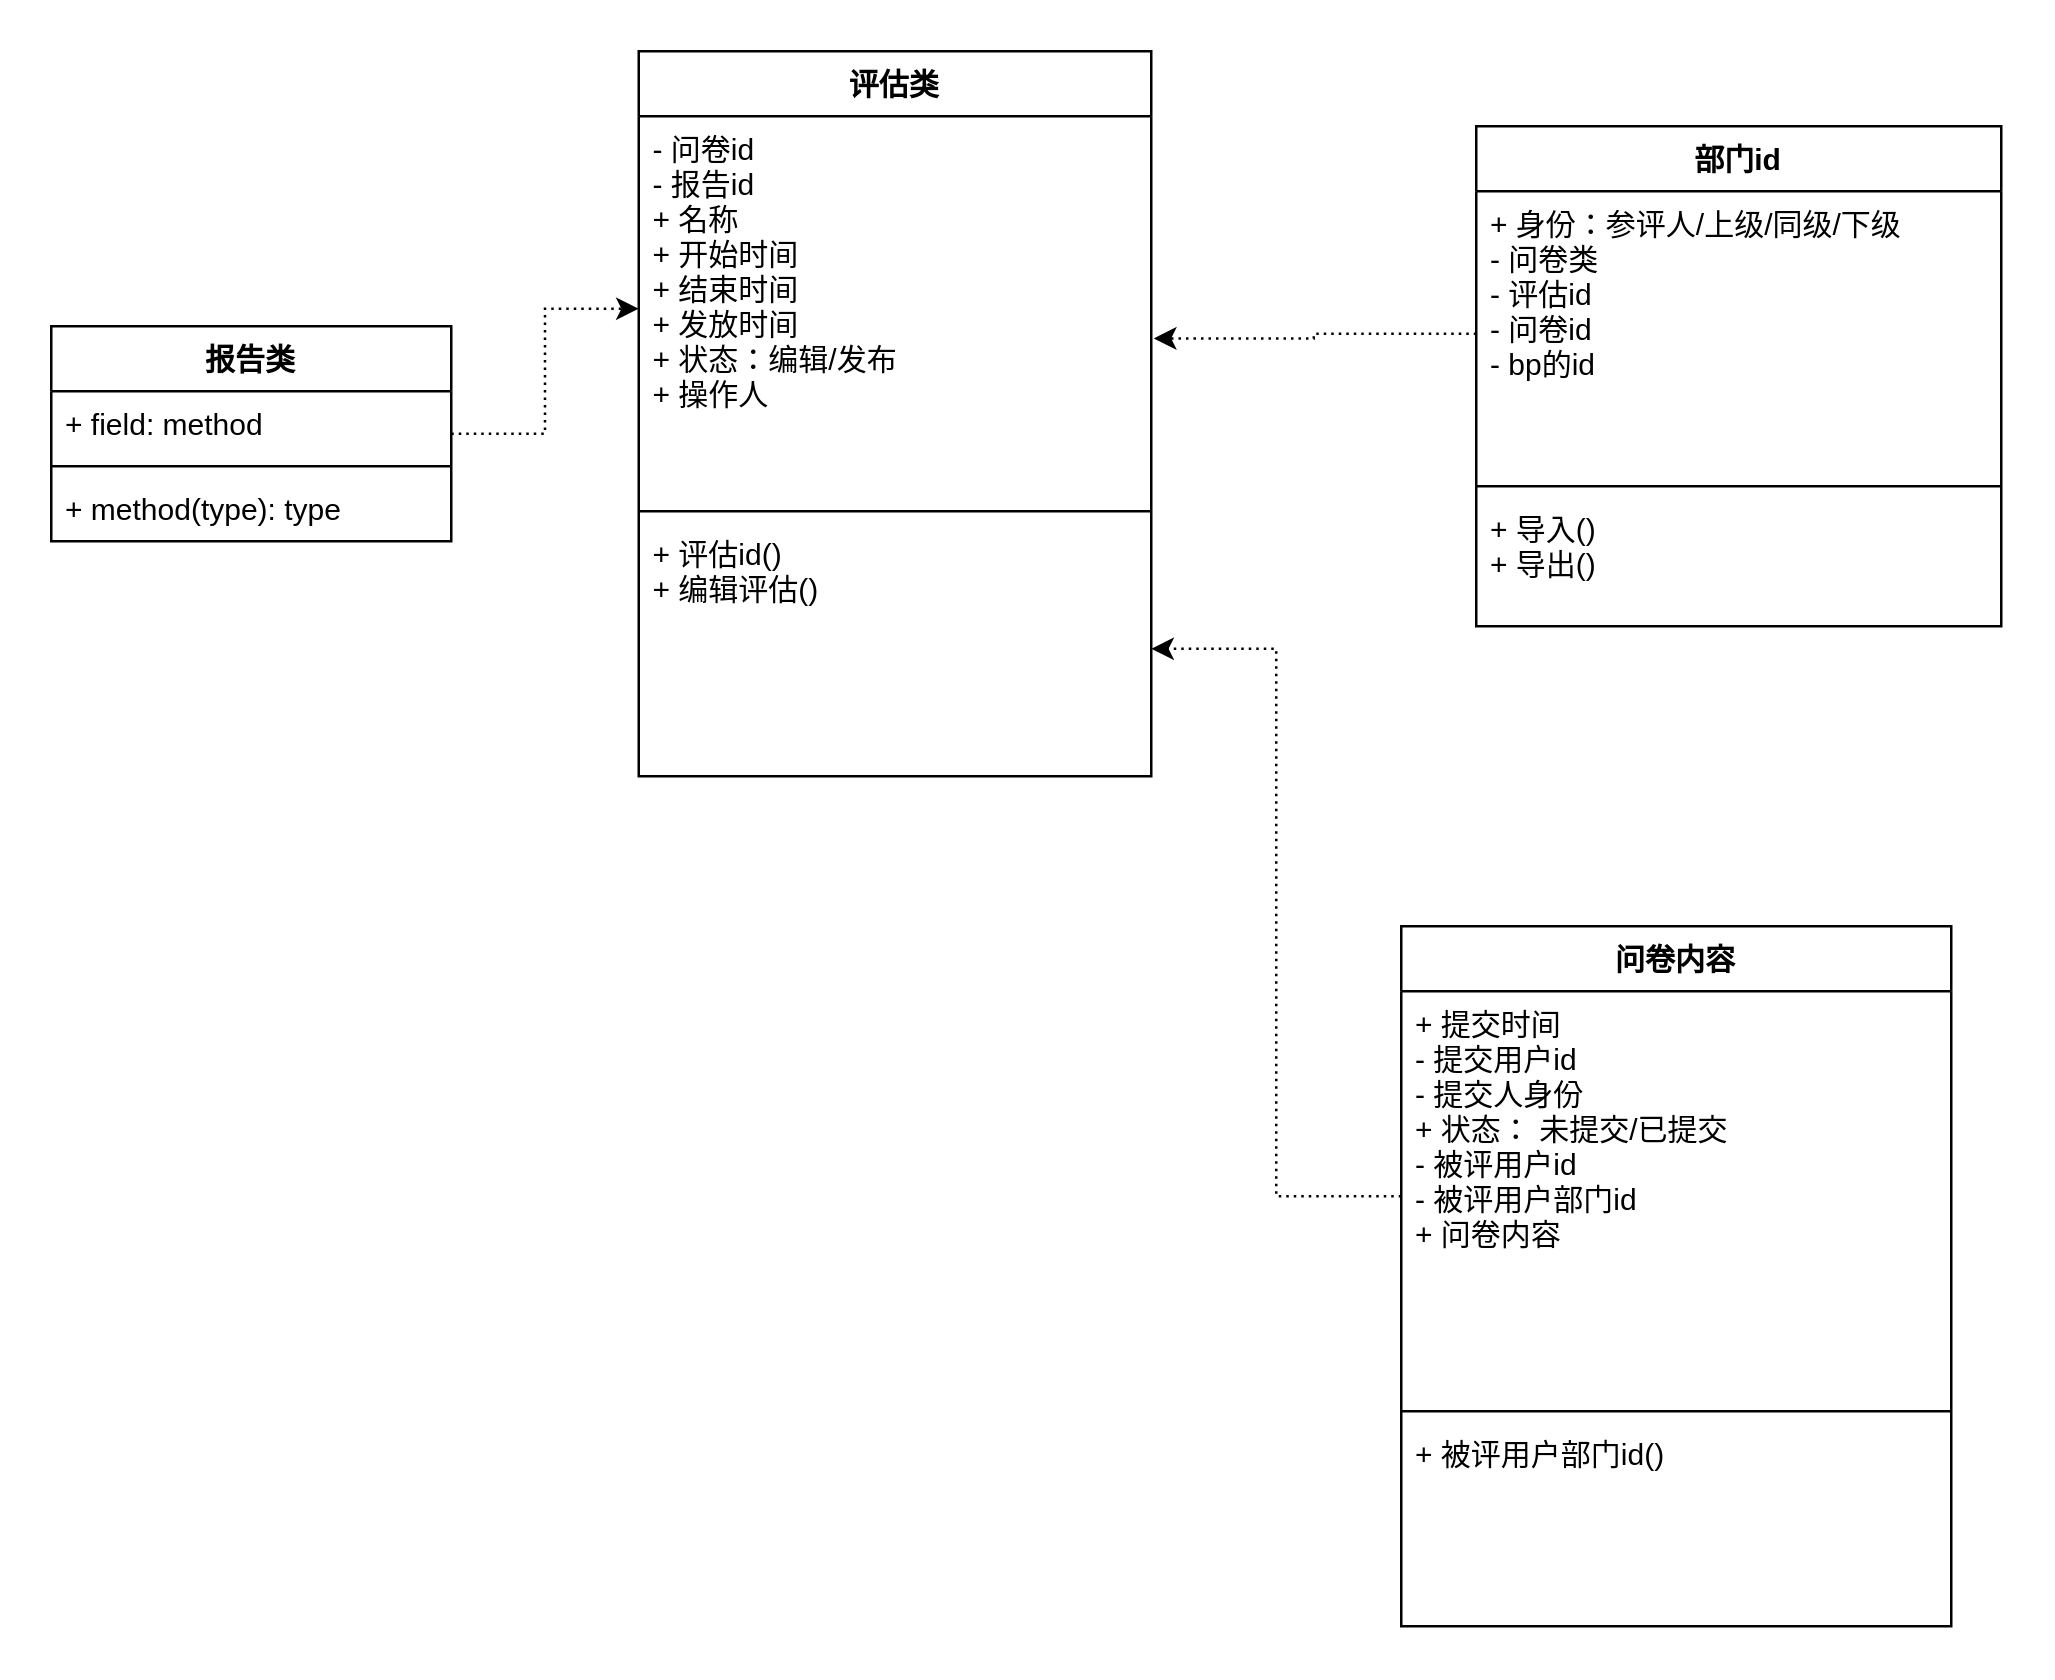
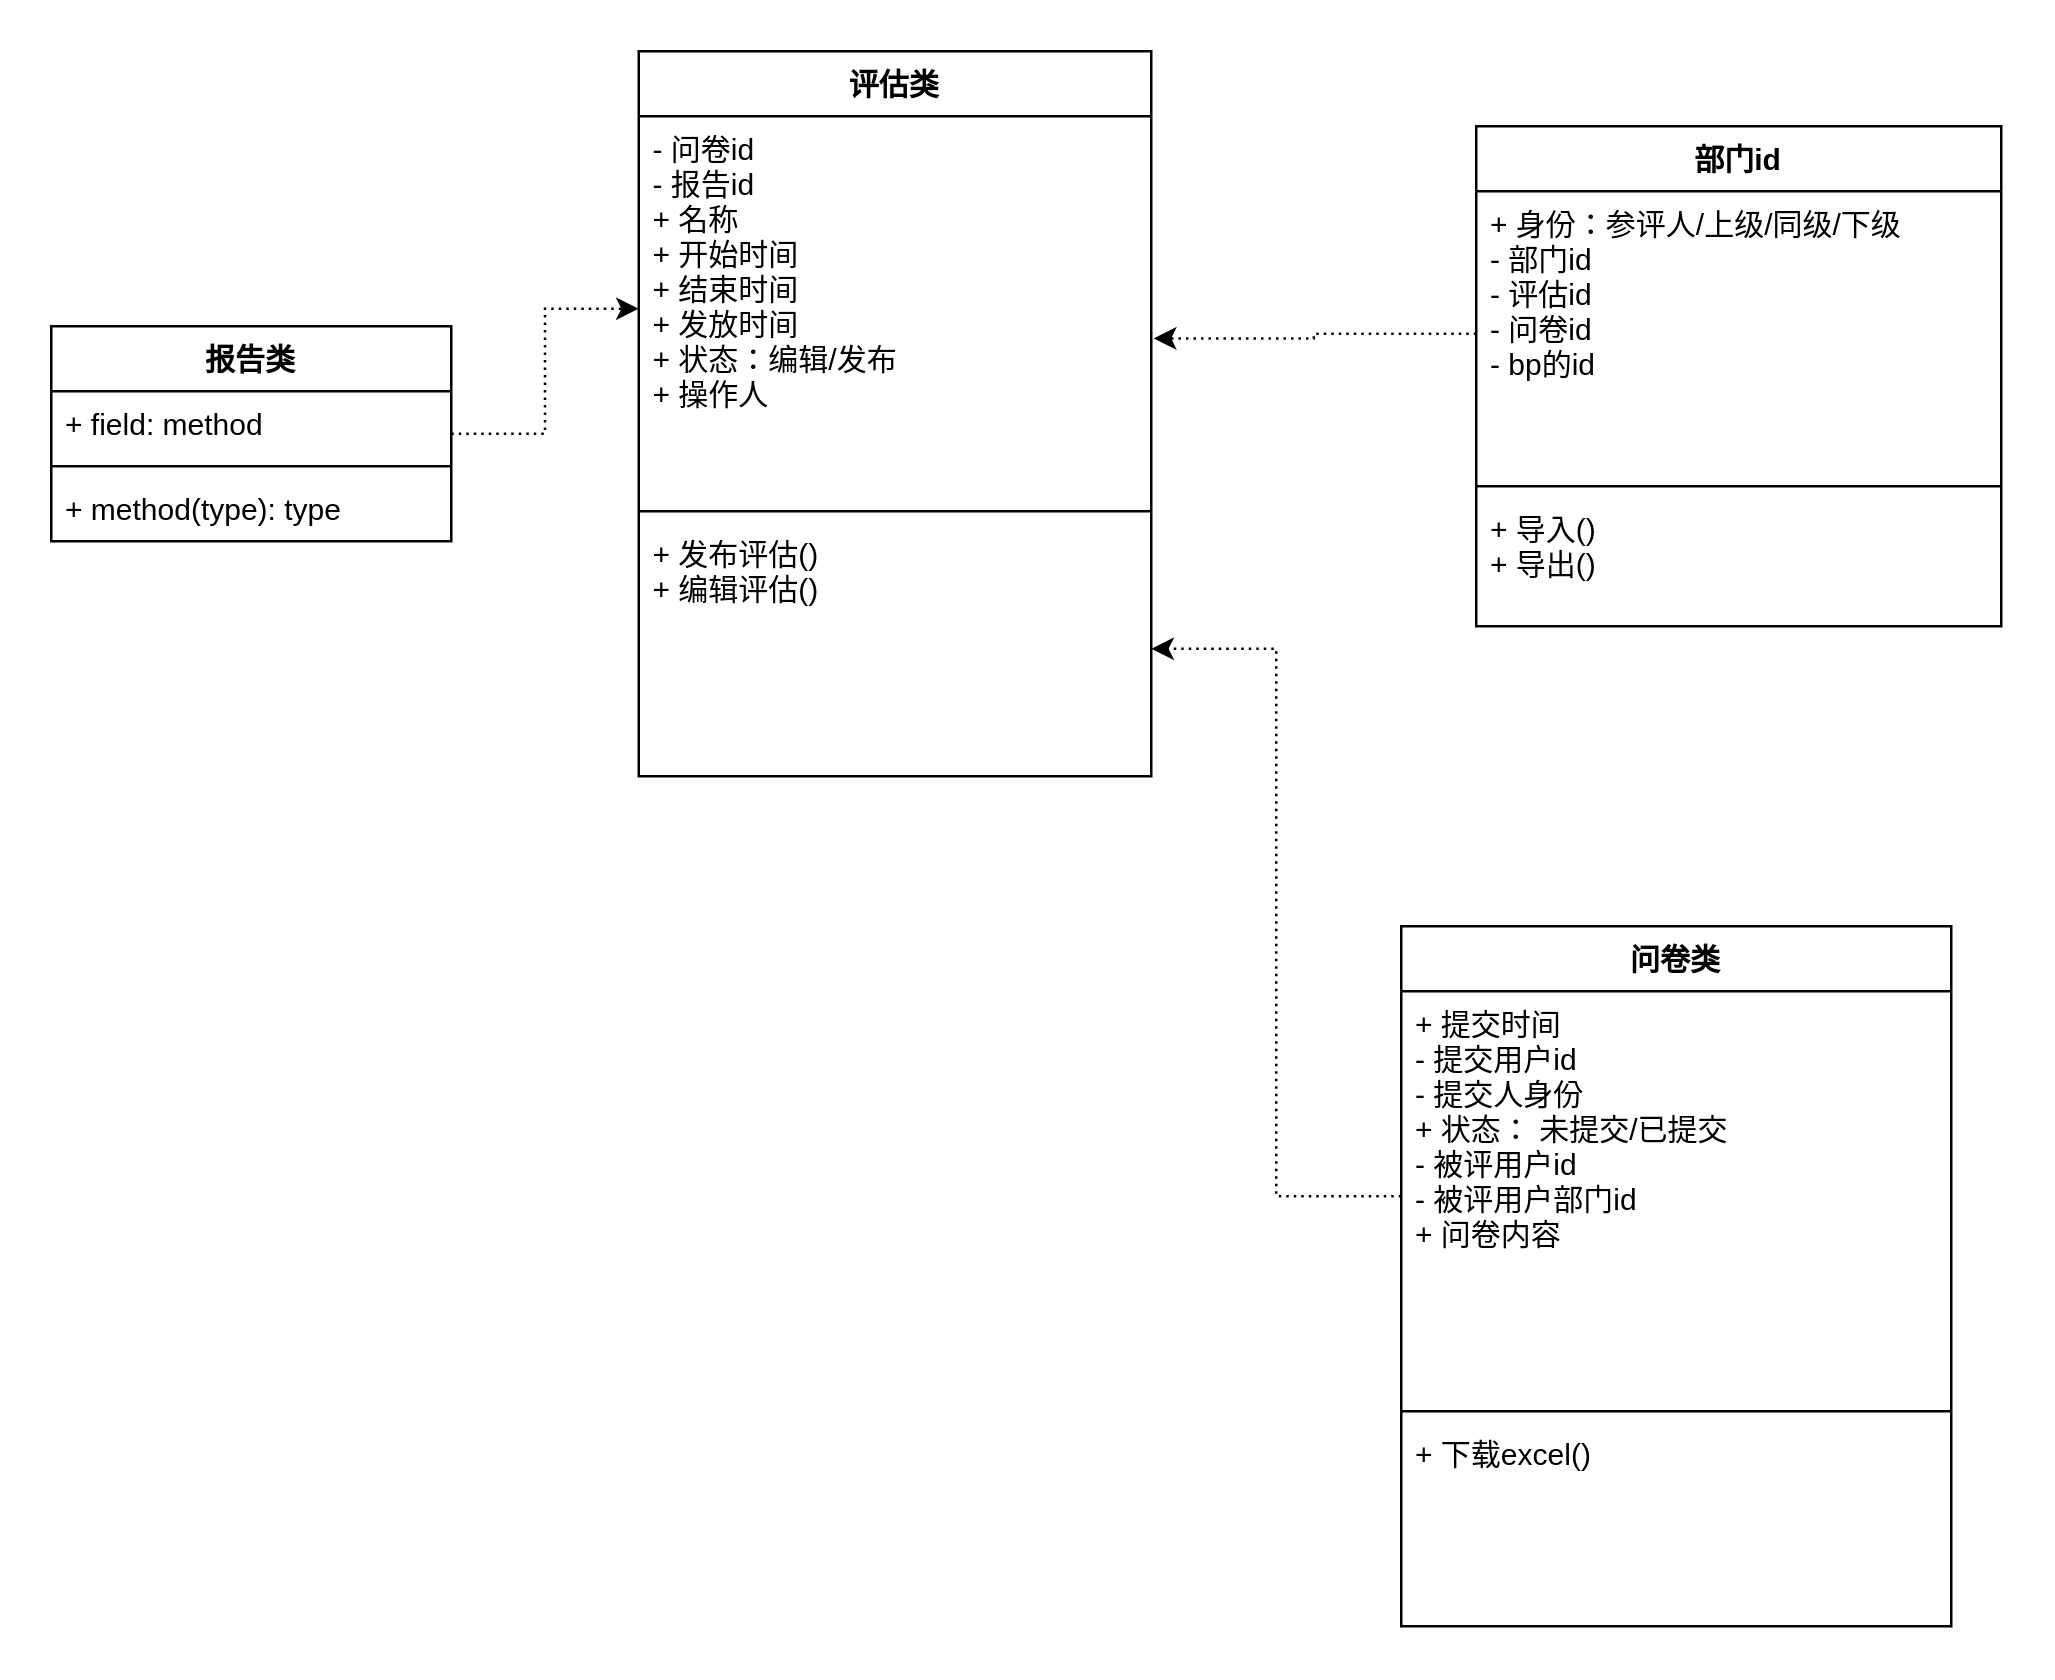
(1708, 225) -> (1708, 225)
(725, 555) -> (742, 555)
(1675, 960) -> (1675, 960)
(1548, 1455) -> (1513, 1455)
